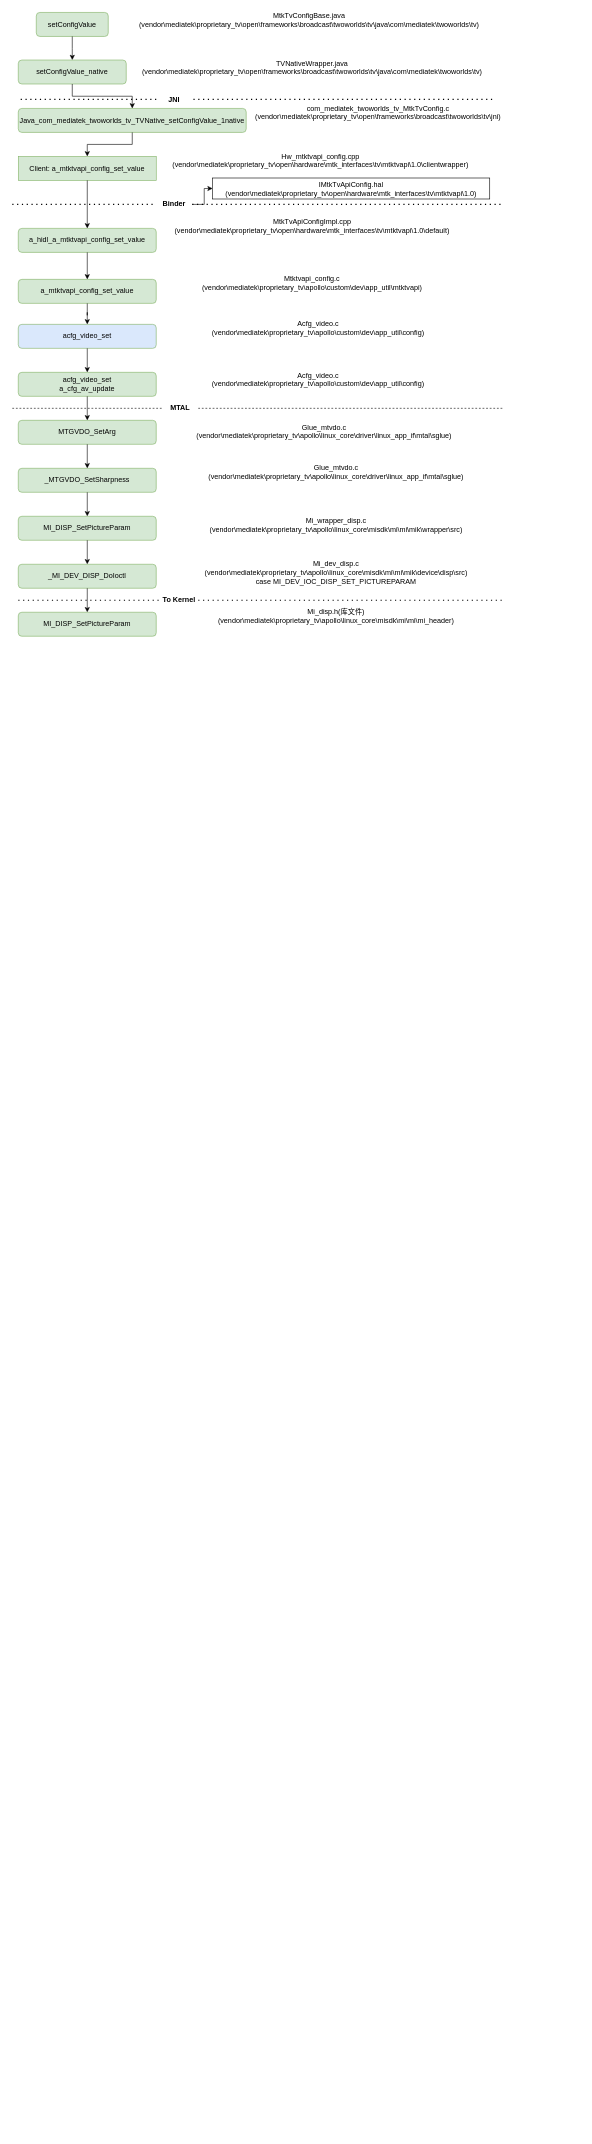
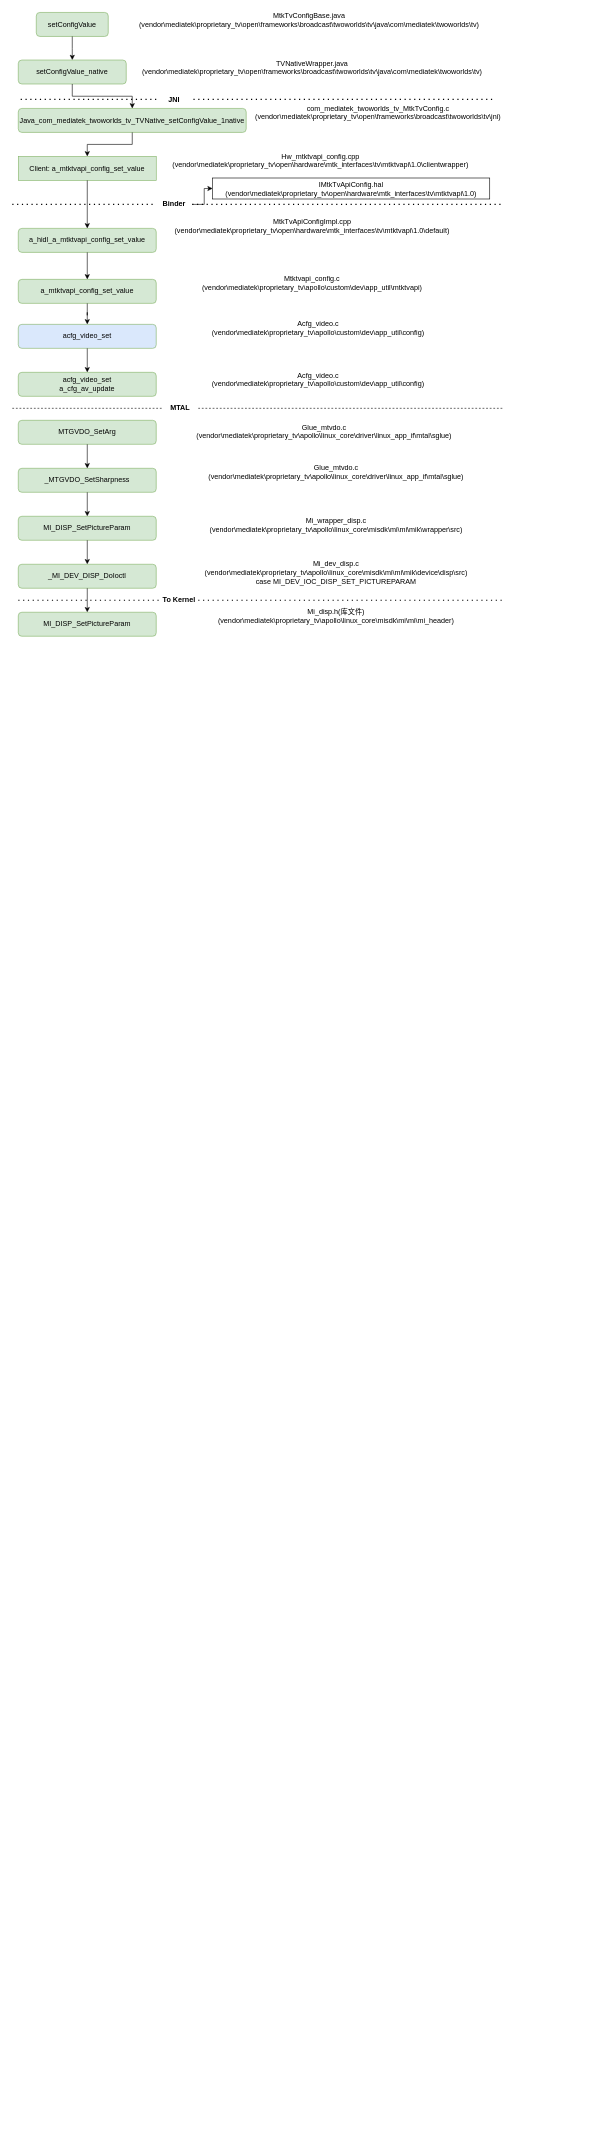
(87, 414) -> none
